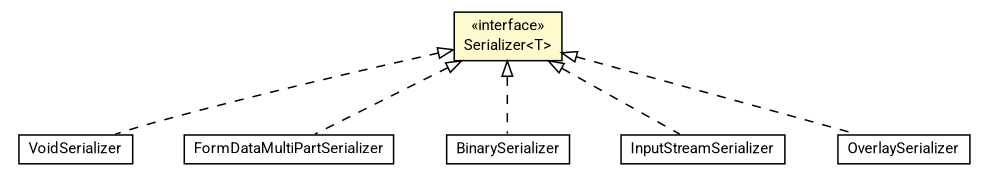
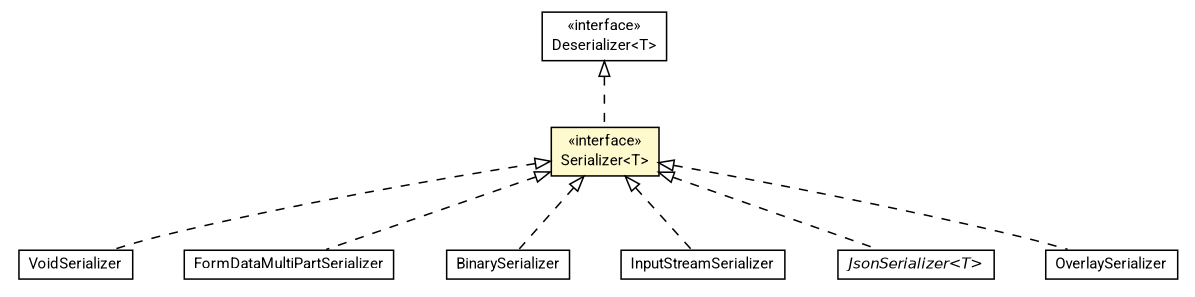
none -> (604, 36)
none -> (915, 264)
